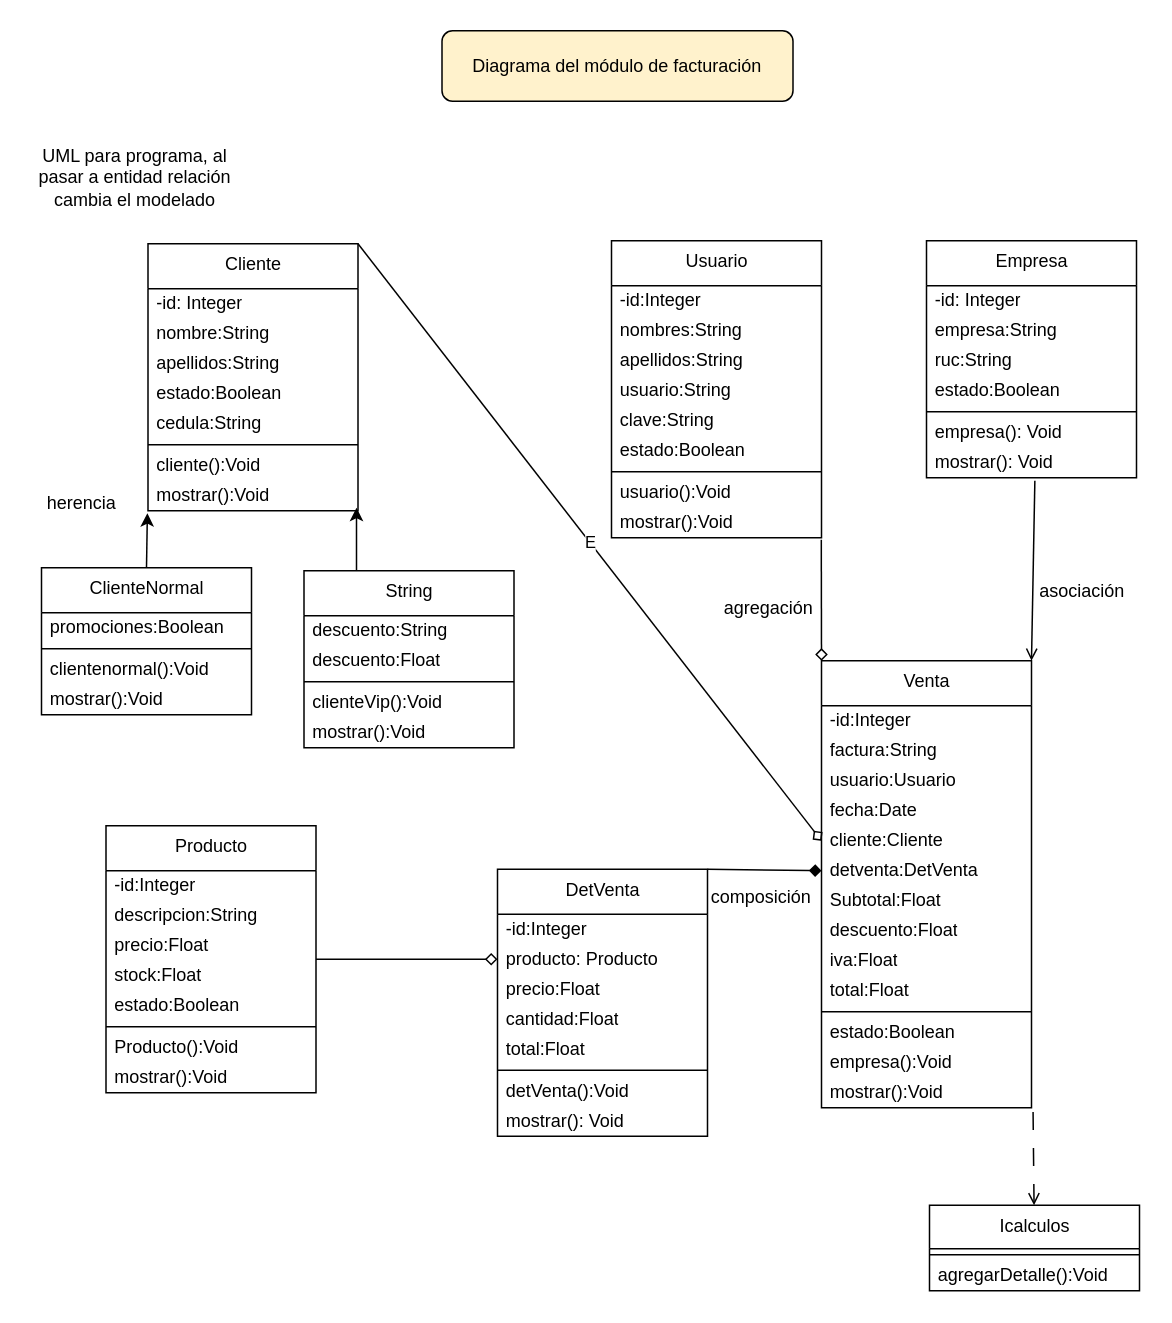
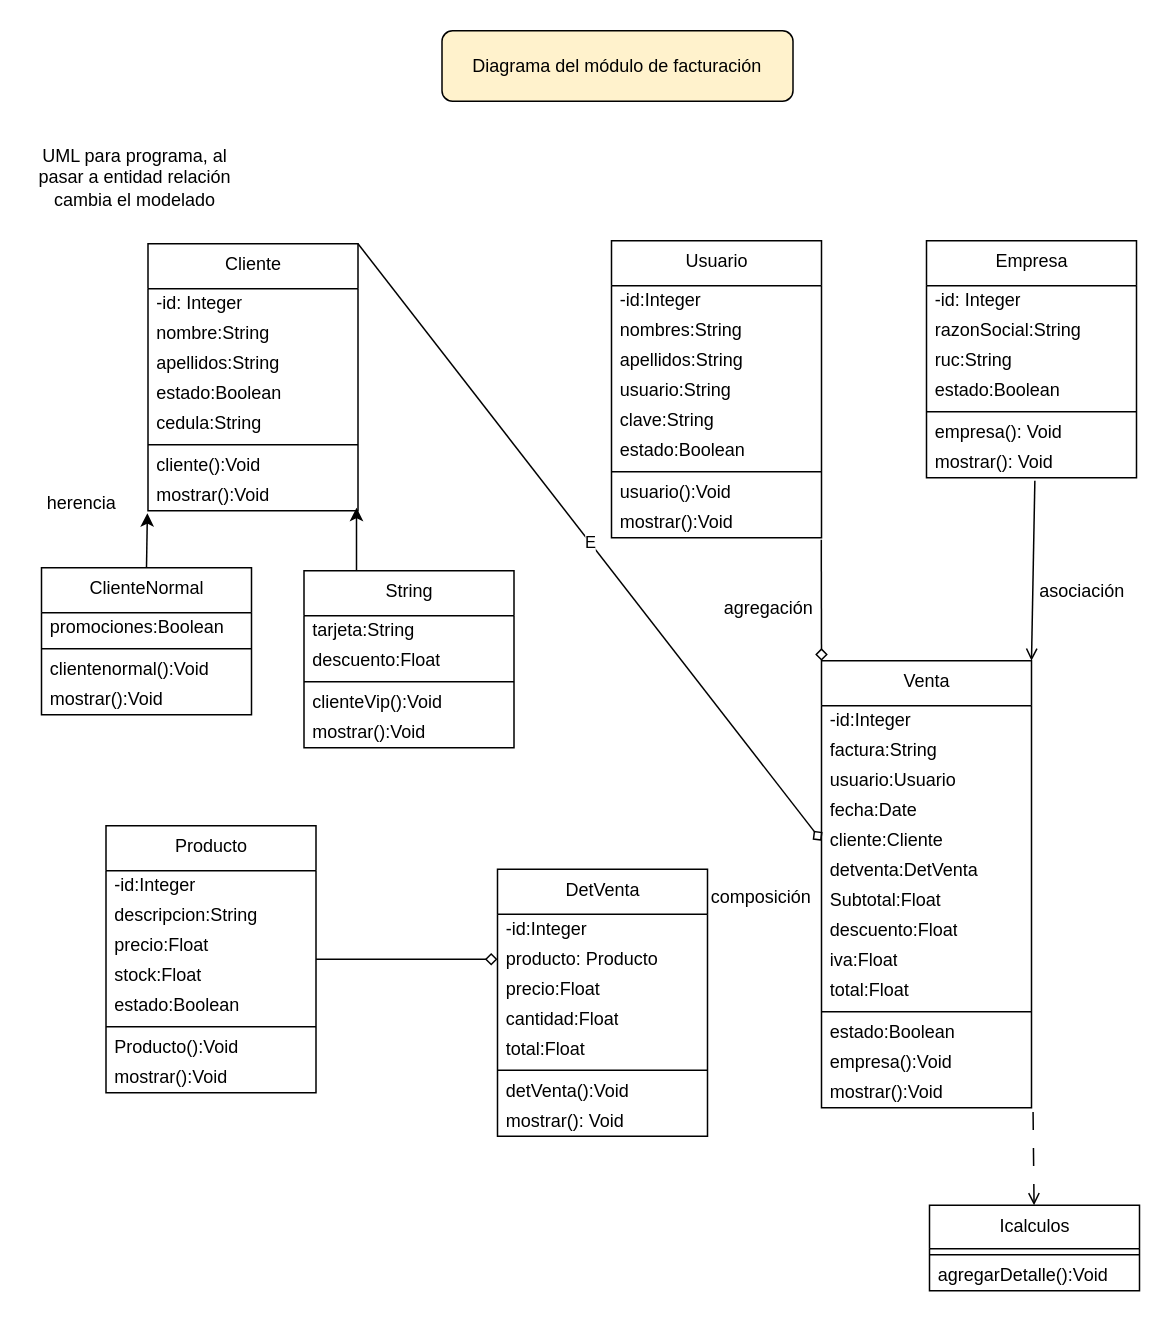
(1001, 331) -> (1017, 331)
(389, 631) -> (379, 631)
(758, 870) -> none
